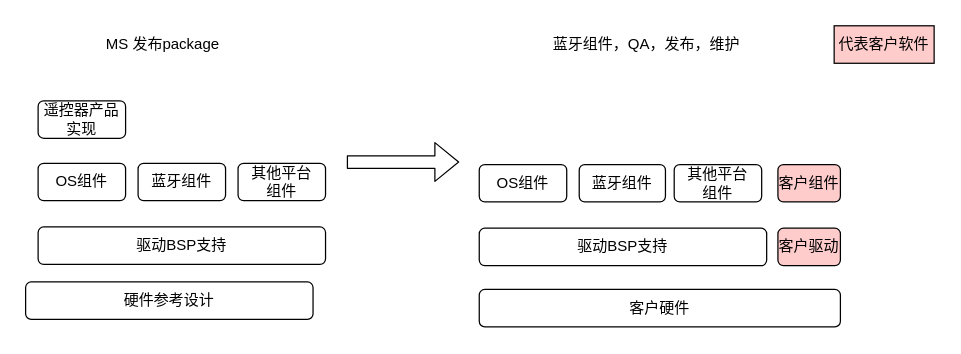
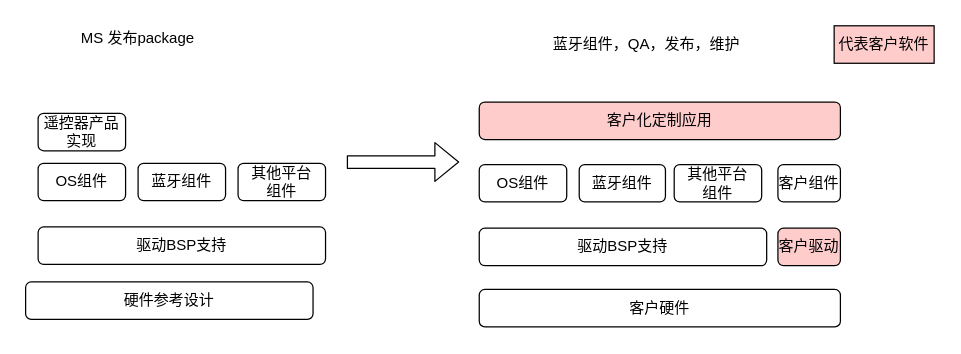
(163, 44) -> (138, 38)
(82, 119) -> (82, 132)
none -> (660, 121)
(809, 183) -> (809, 183)
